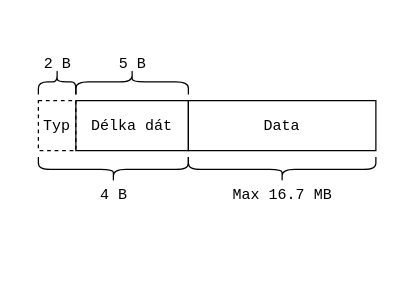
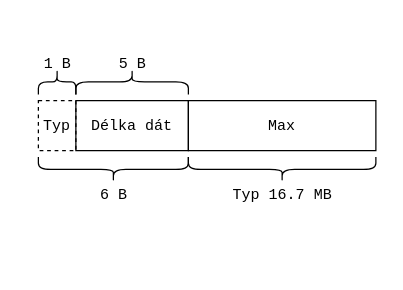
(58, 63) -> (58, 63)
(282, 126) -> (282, 126)
(114, 194) -> (114, 194)
(283, 194) -> (283, 194)
